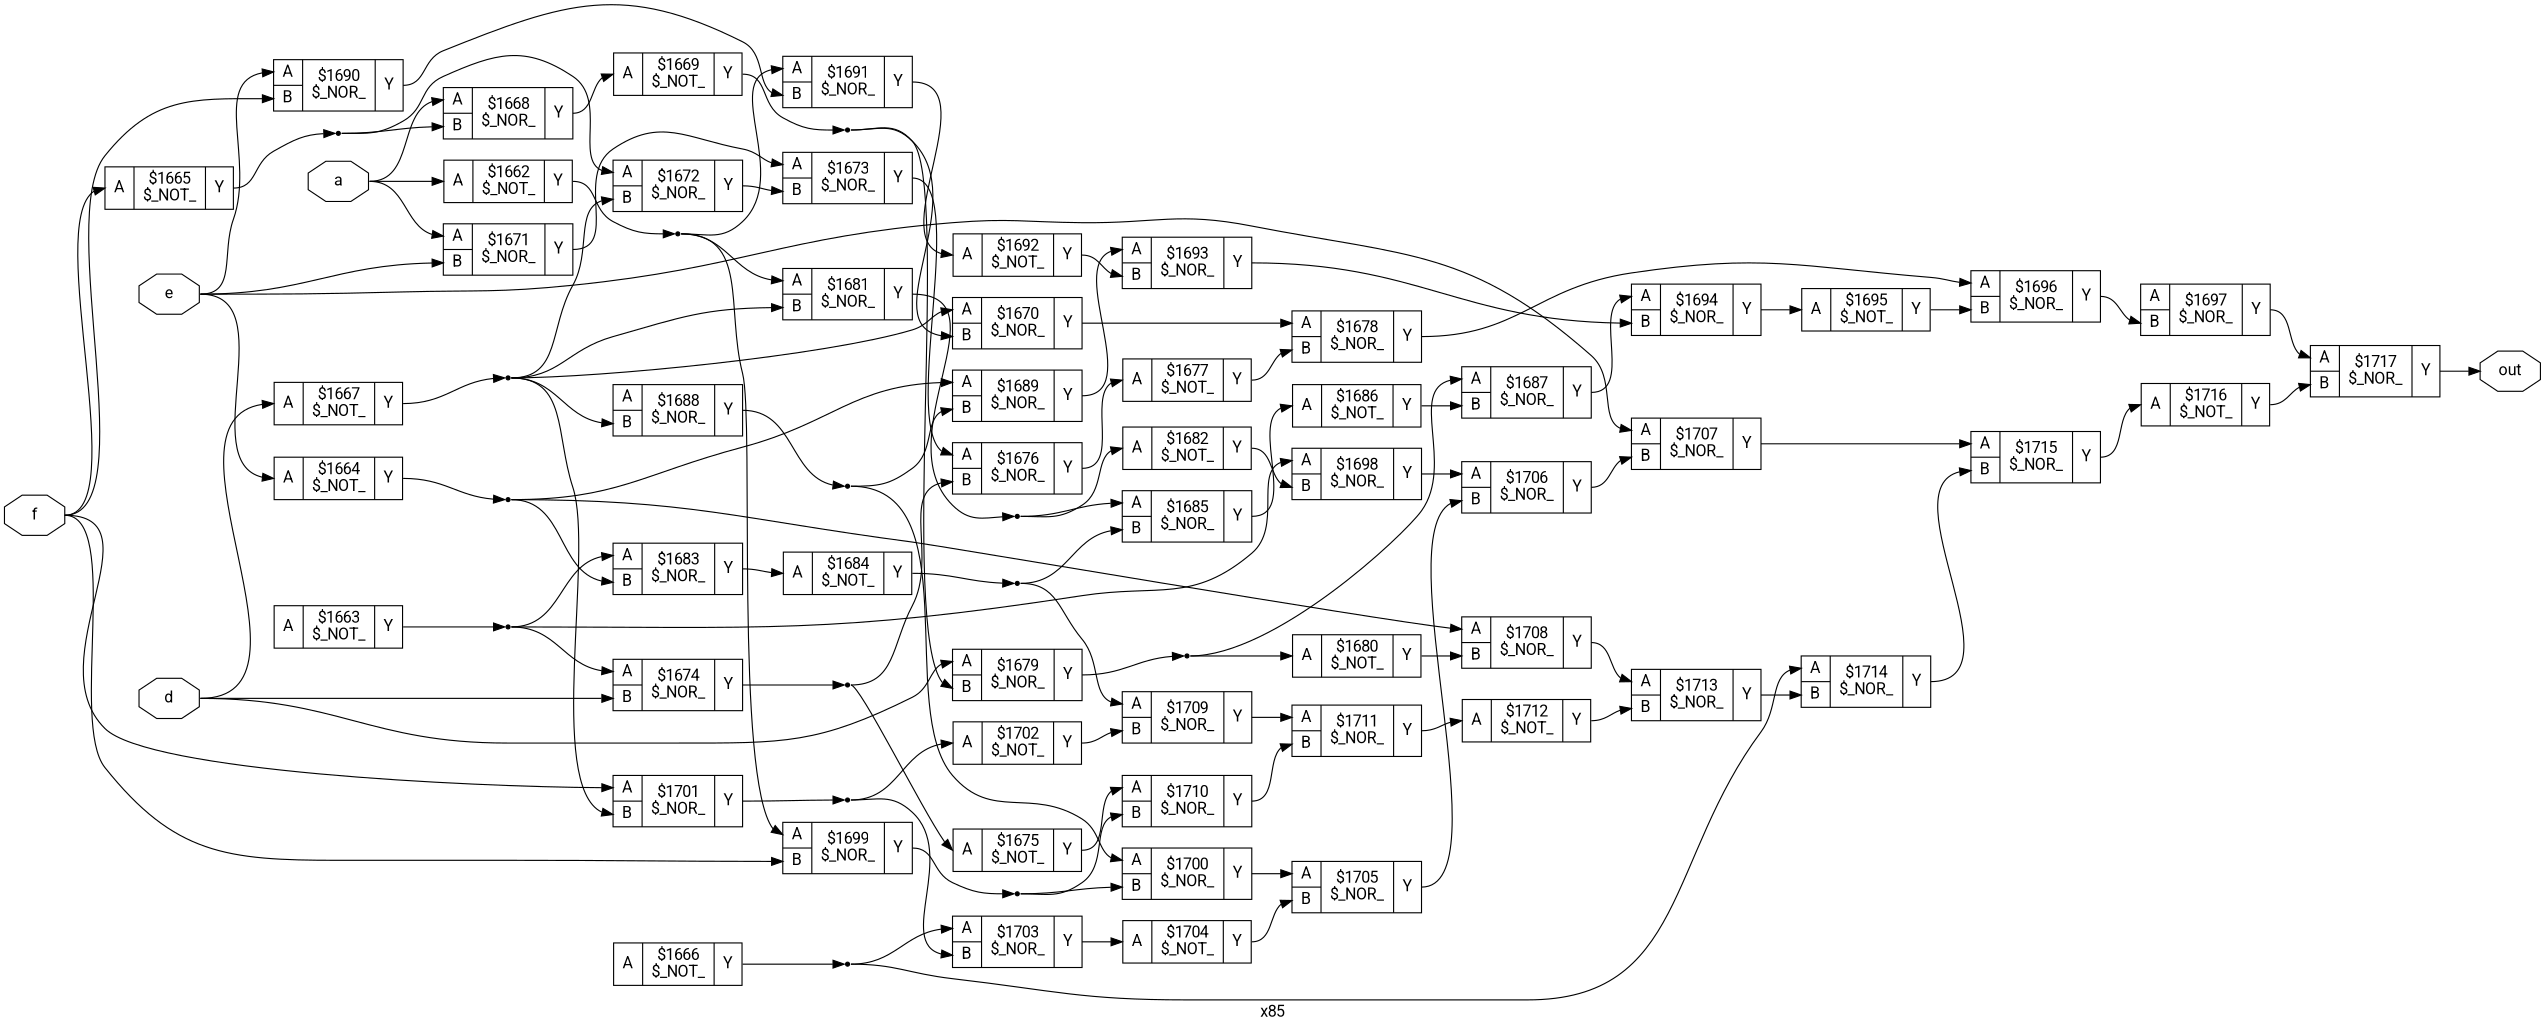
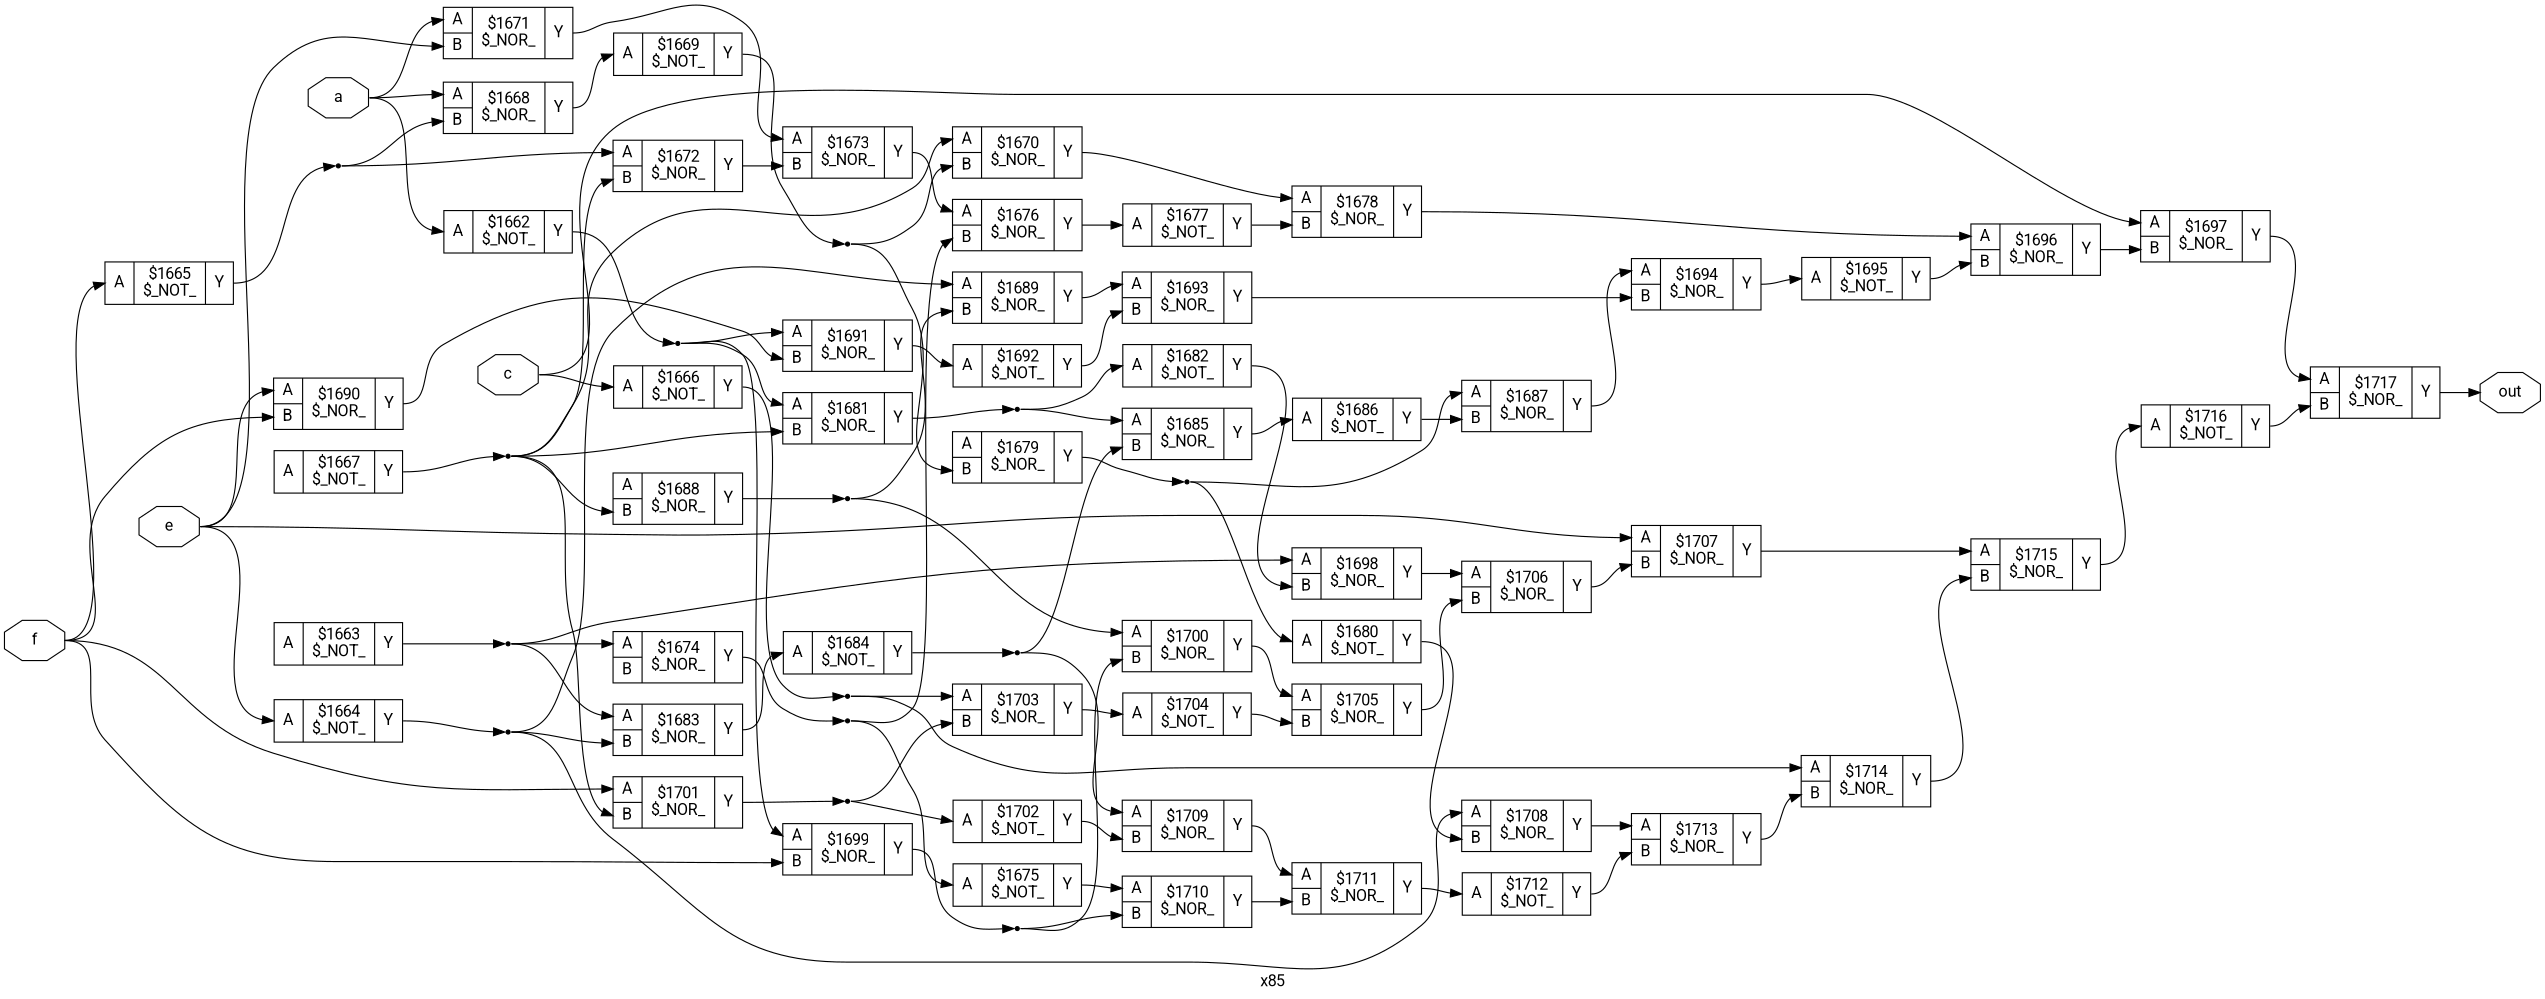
none -> (508, 375)
(169, 698) -> none
